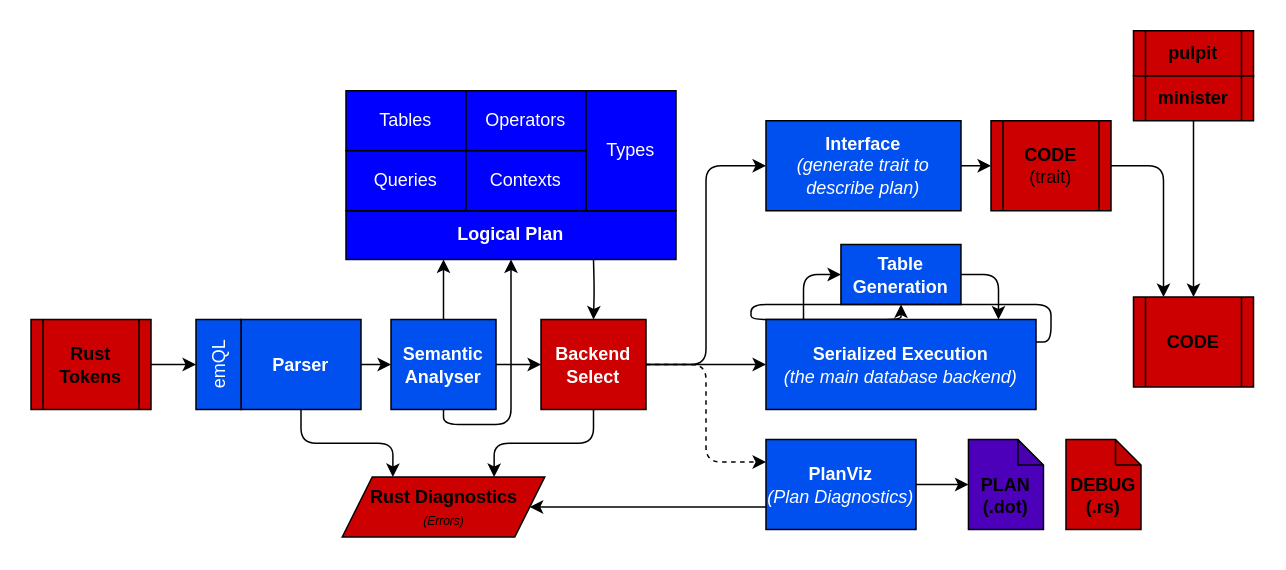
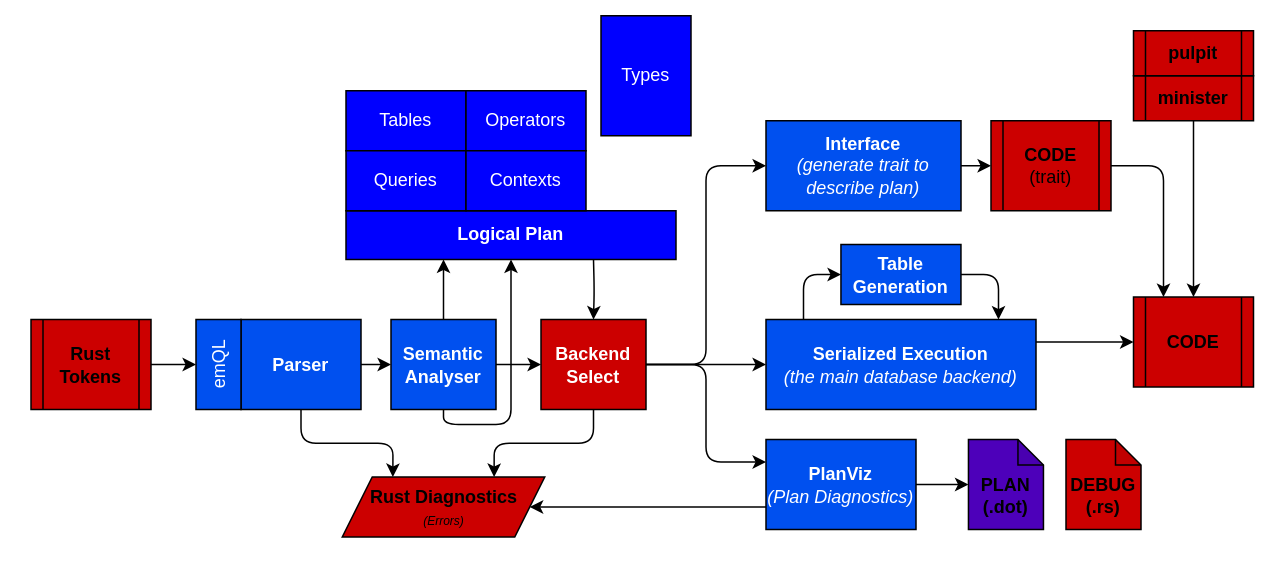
(631, 151) -> (646, 76)
(1018, 305) -> (1083, 342)
(706, 435) -> (706, 435)
